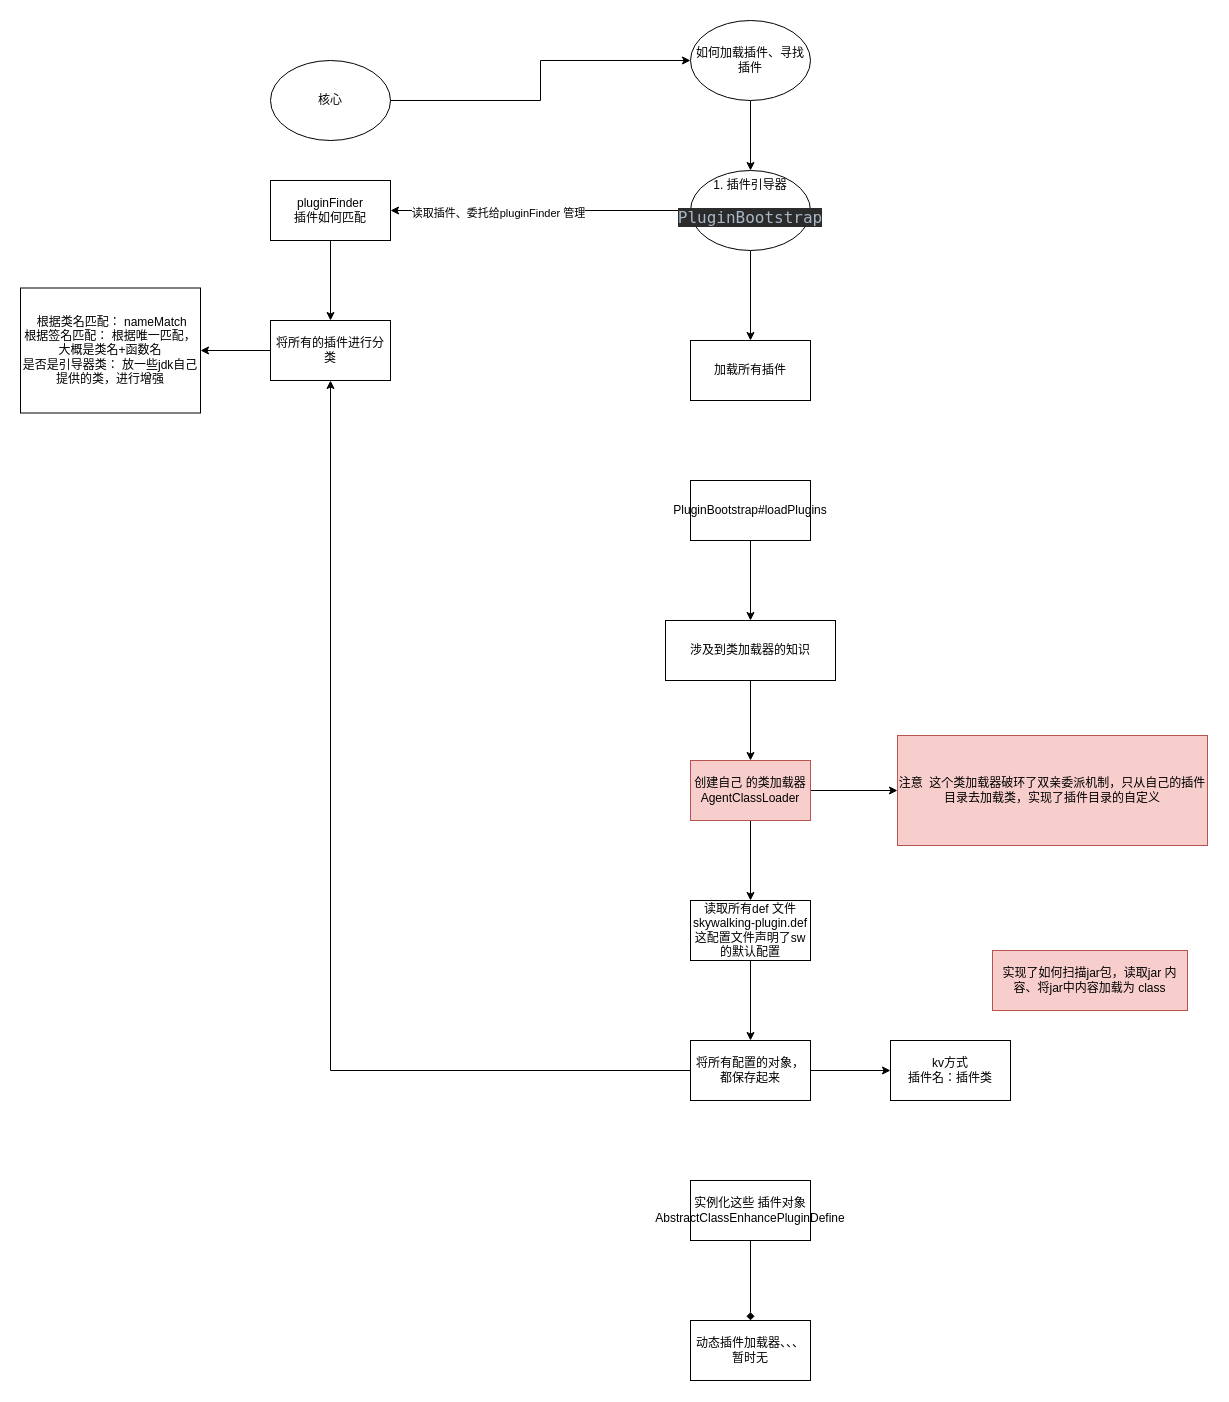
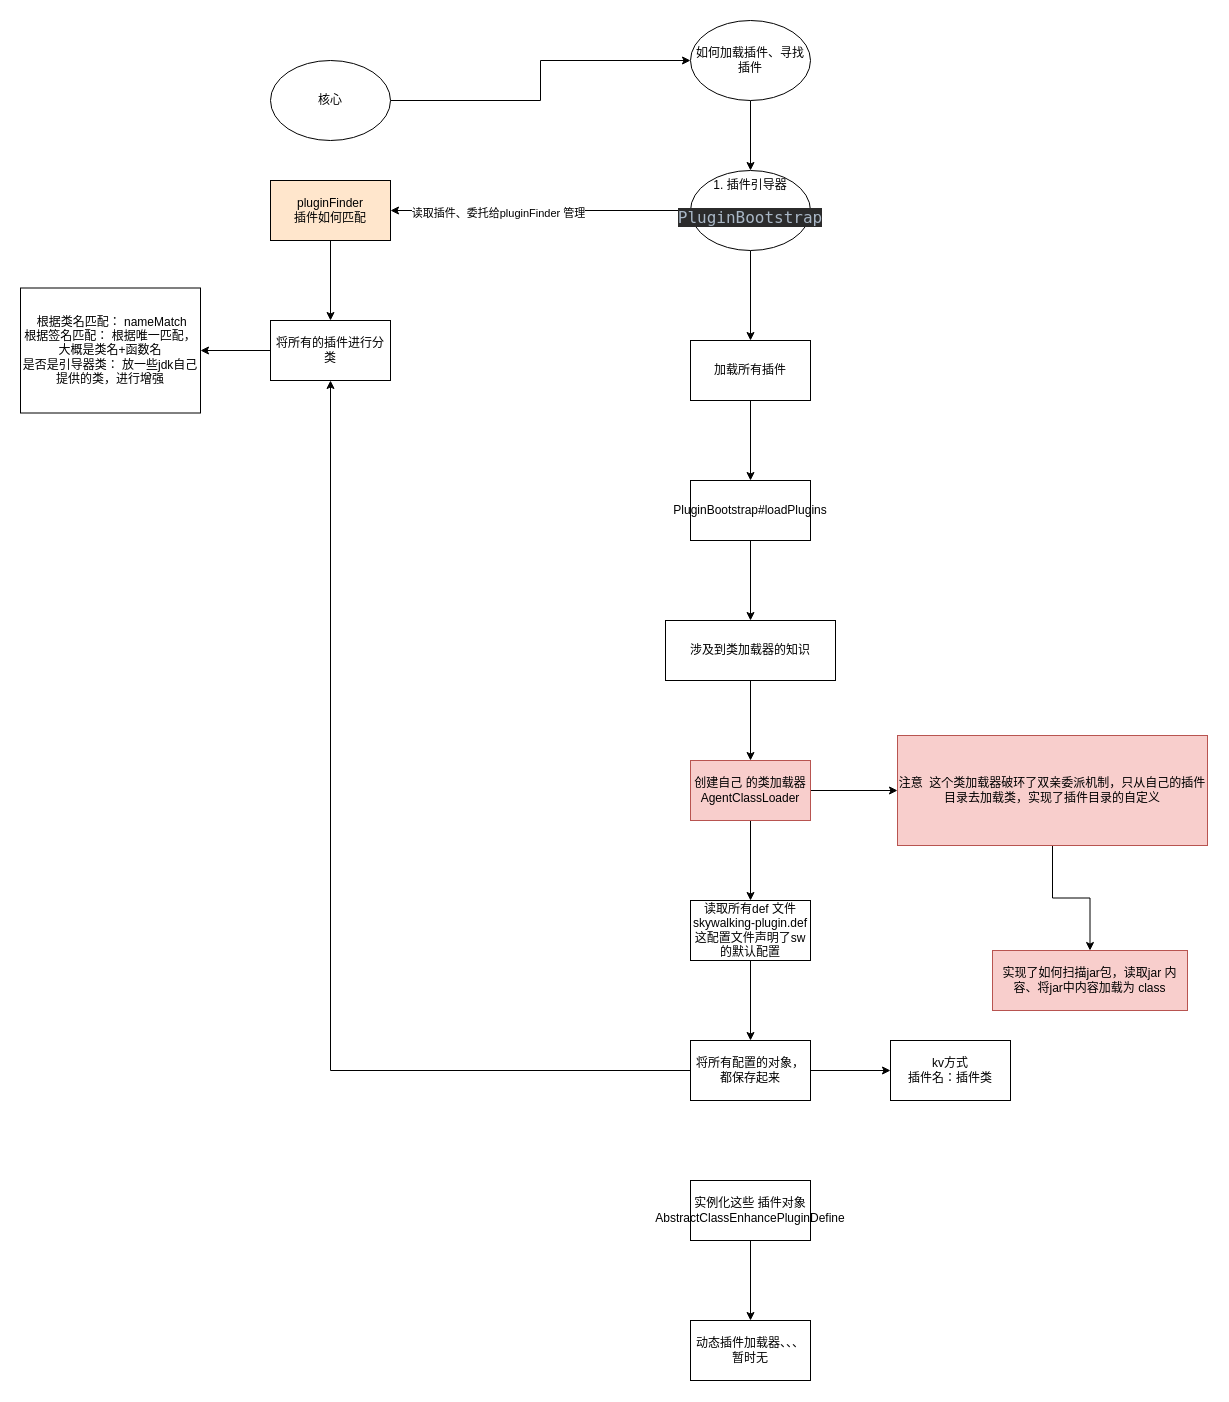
(331, 211) -> (331, 211)
none -> (751, 437)
none -> (1068, 898)
(751, 1312) -> (751, 1312)
